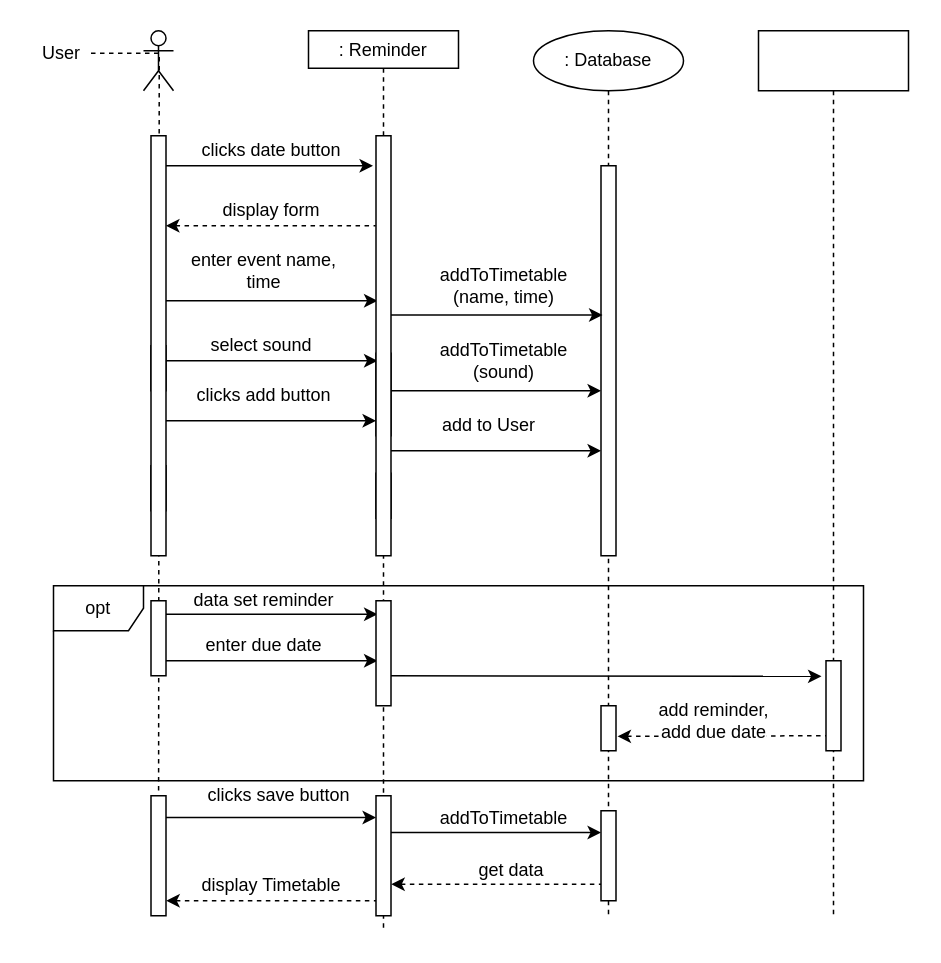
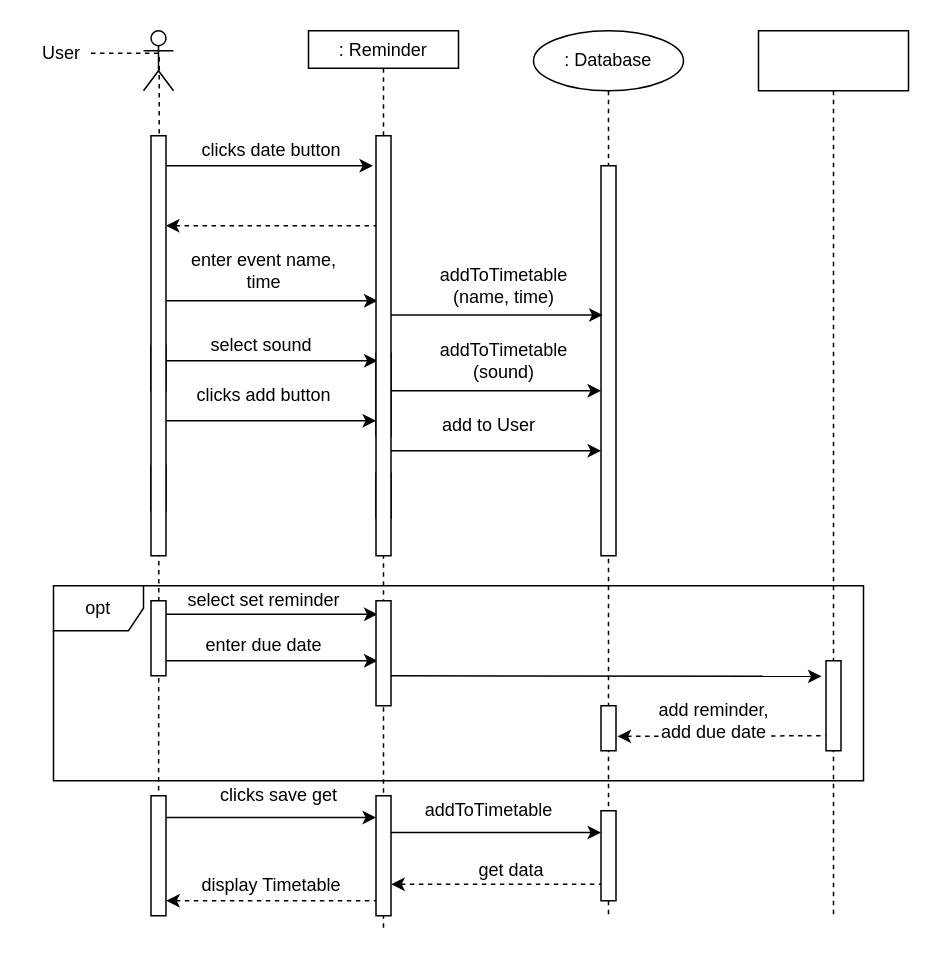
(271, 211) -> none
(264, 601) -> (264, 601)
(279, 796) -> (279, 796)
(503, 818) -> (488, 811)
